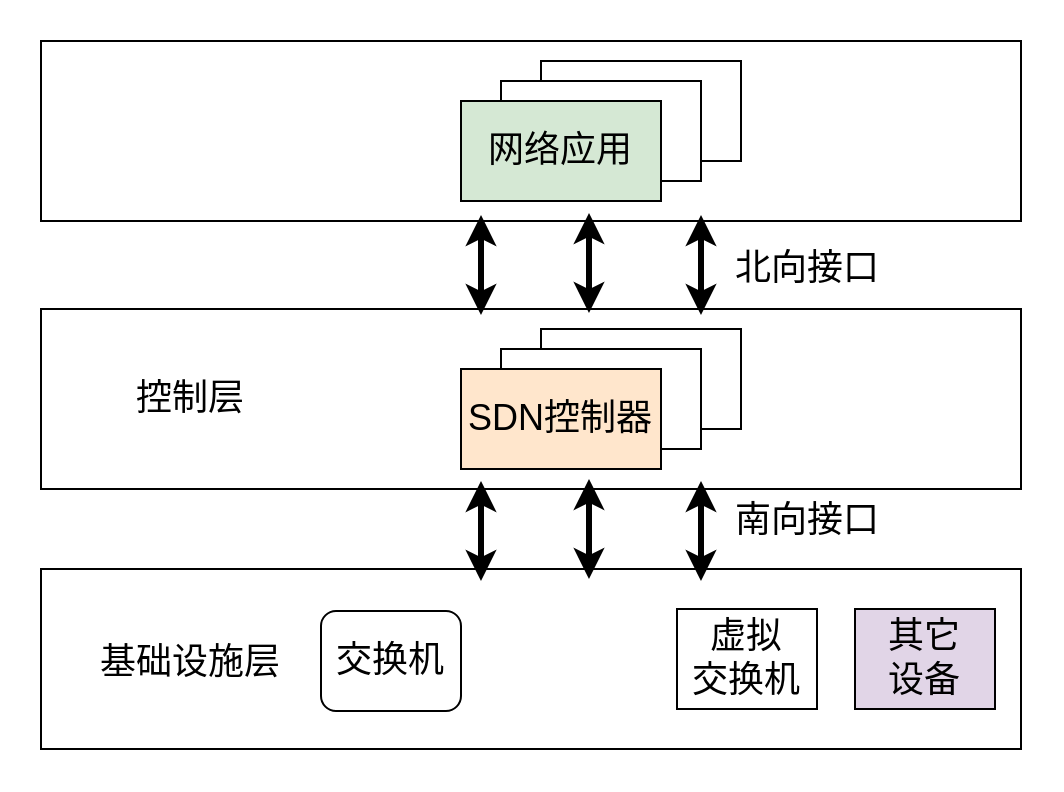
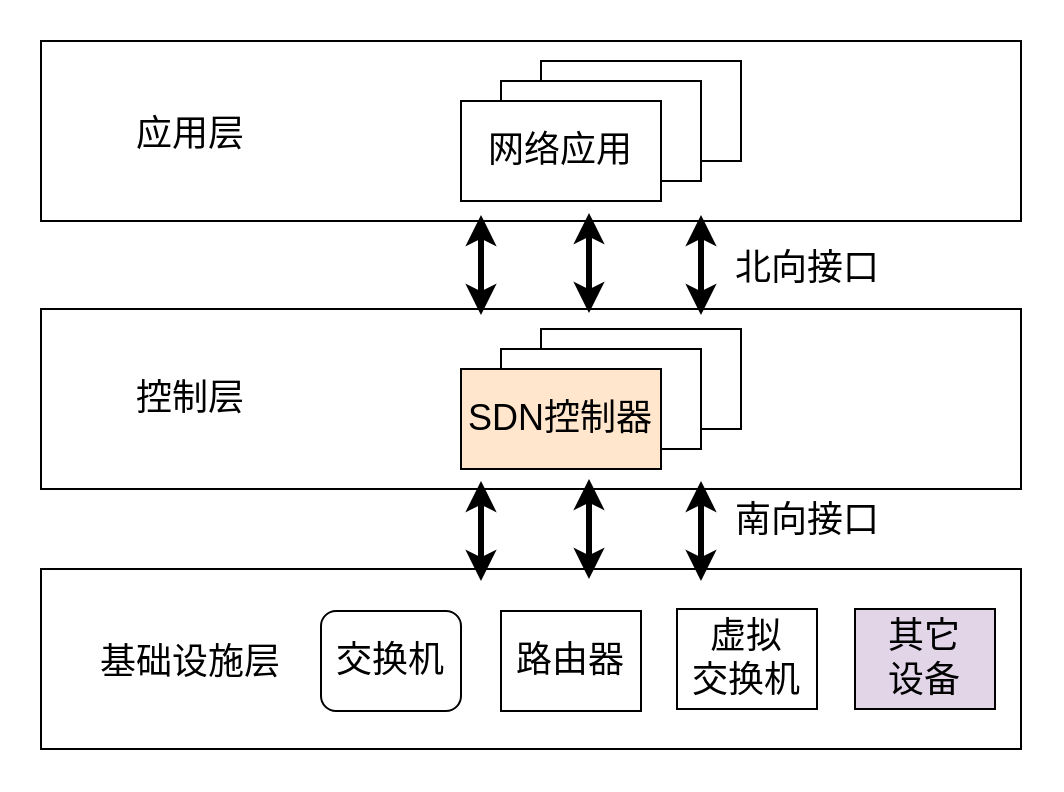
none -> (191, 135)
(561, 151) -> (561, 151)
none -> (571, 661)
